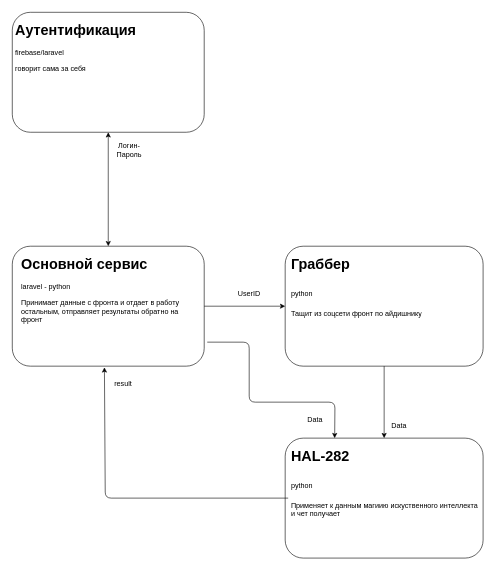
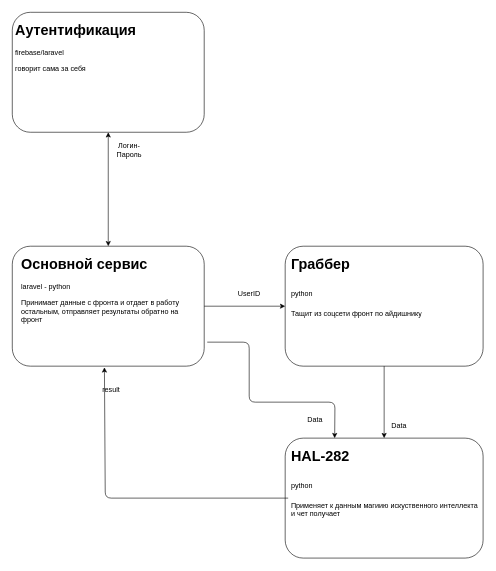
(123, 384) -> (111, 390)
